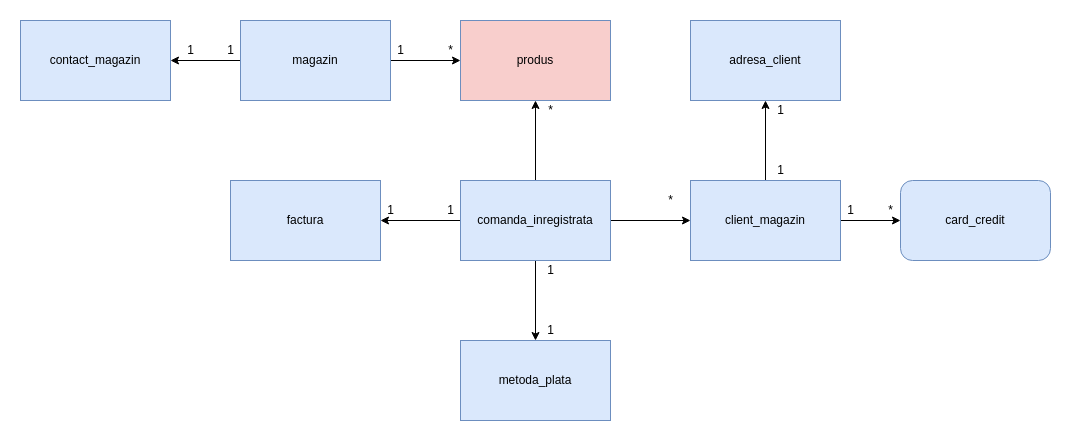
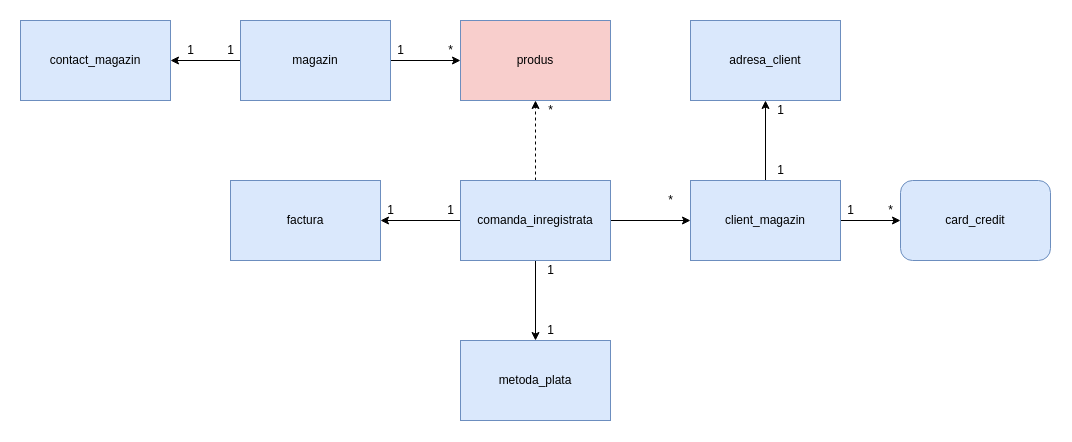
(536, 143) -> (536, 143)
